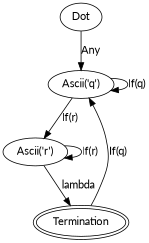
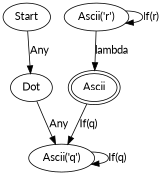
none -> (27, 17)
(60, 115) -> none
(81, 222) -> (94, 88)
